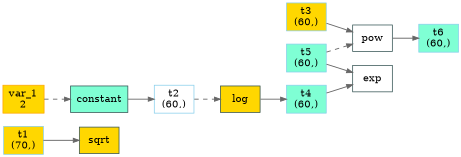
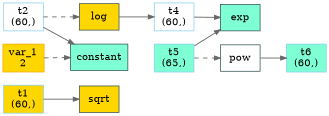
(306, 17) -> none
(306, 58) -> (174, 58)
(373, 79) -> (240, 18)
(138, 99) -> (56, 34)
(306, 99) -> (174, 17)
(24, 140) -> (24, 99)
